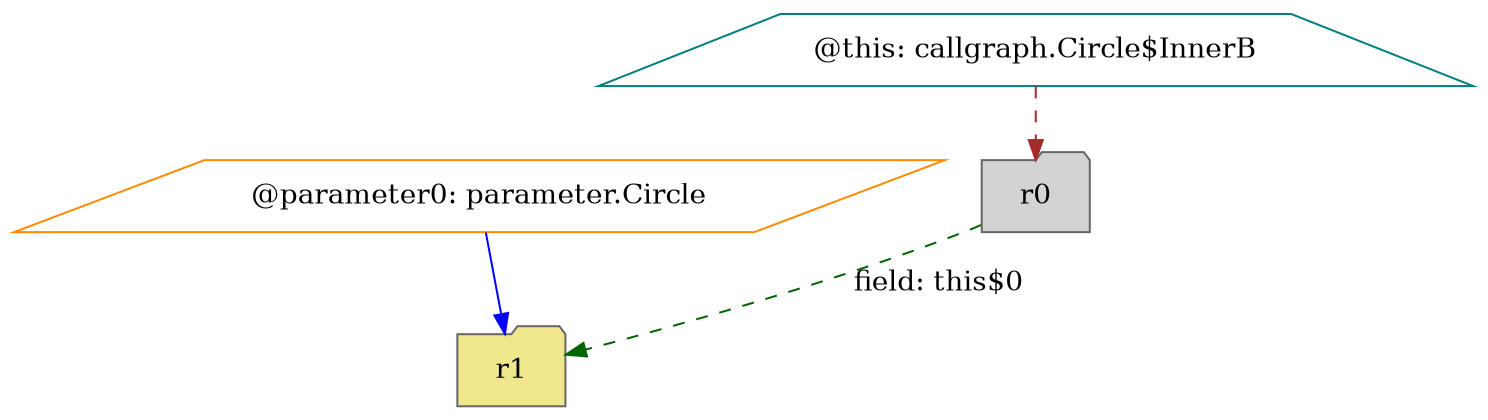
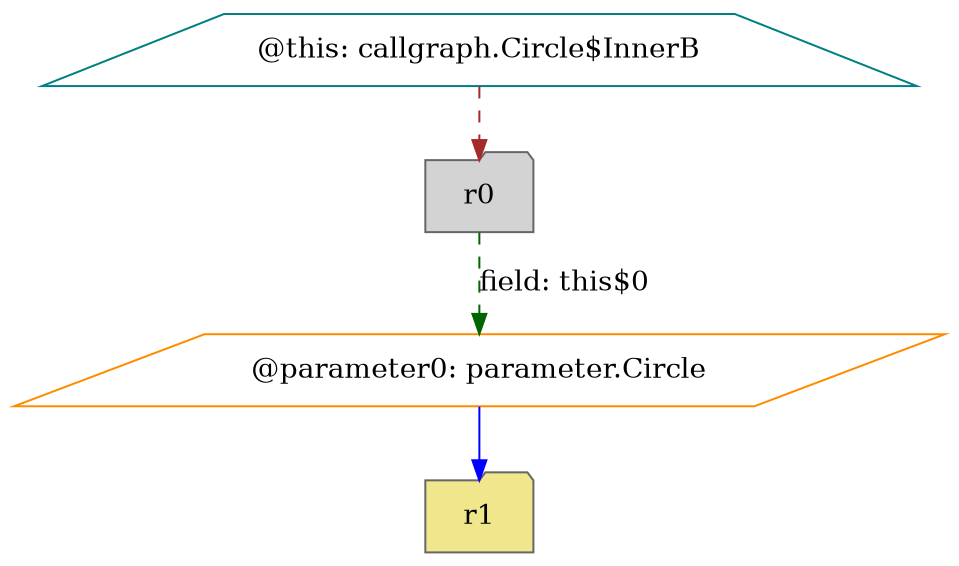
(785, 293) -> (479, 273)
